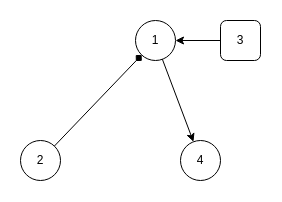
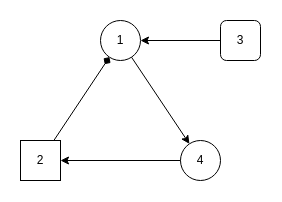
(156, 41) -> (121, 41)
(41, 161) -> (41, 161)
none -> (124, 161)
